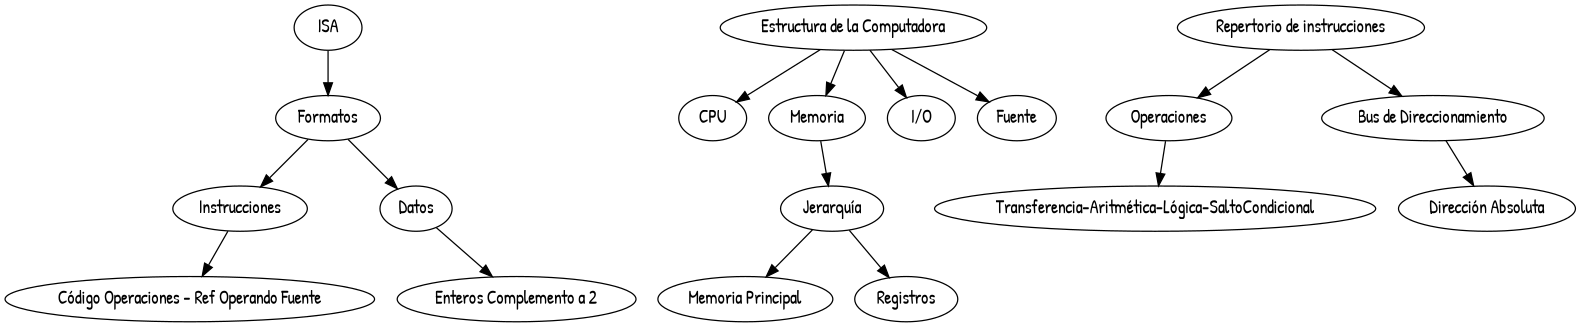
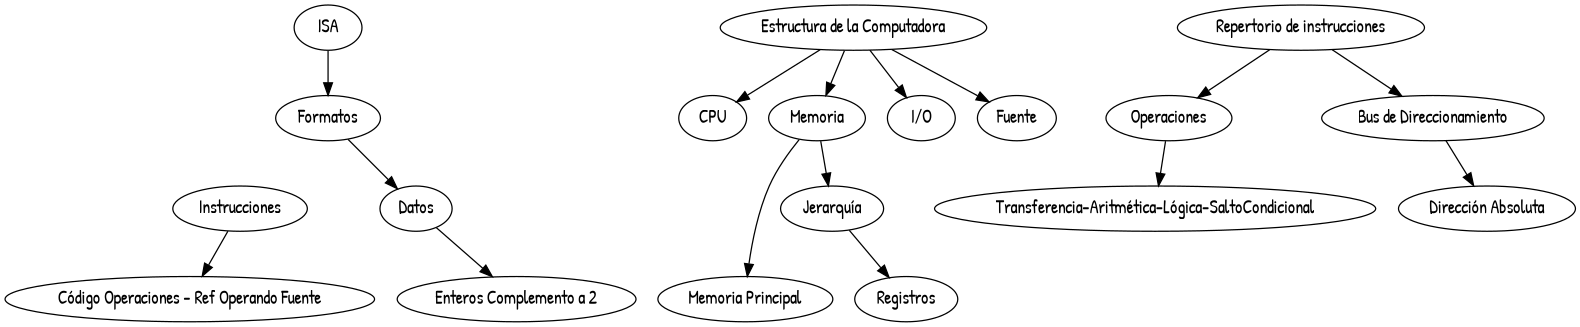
(289, 159) -> none
(794, 249) -> (765, 198)
